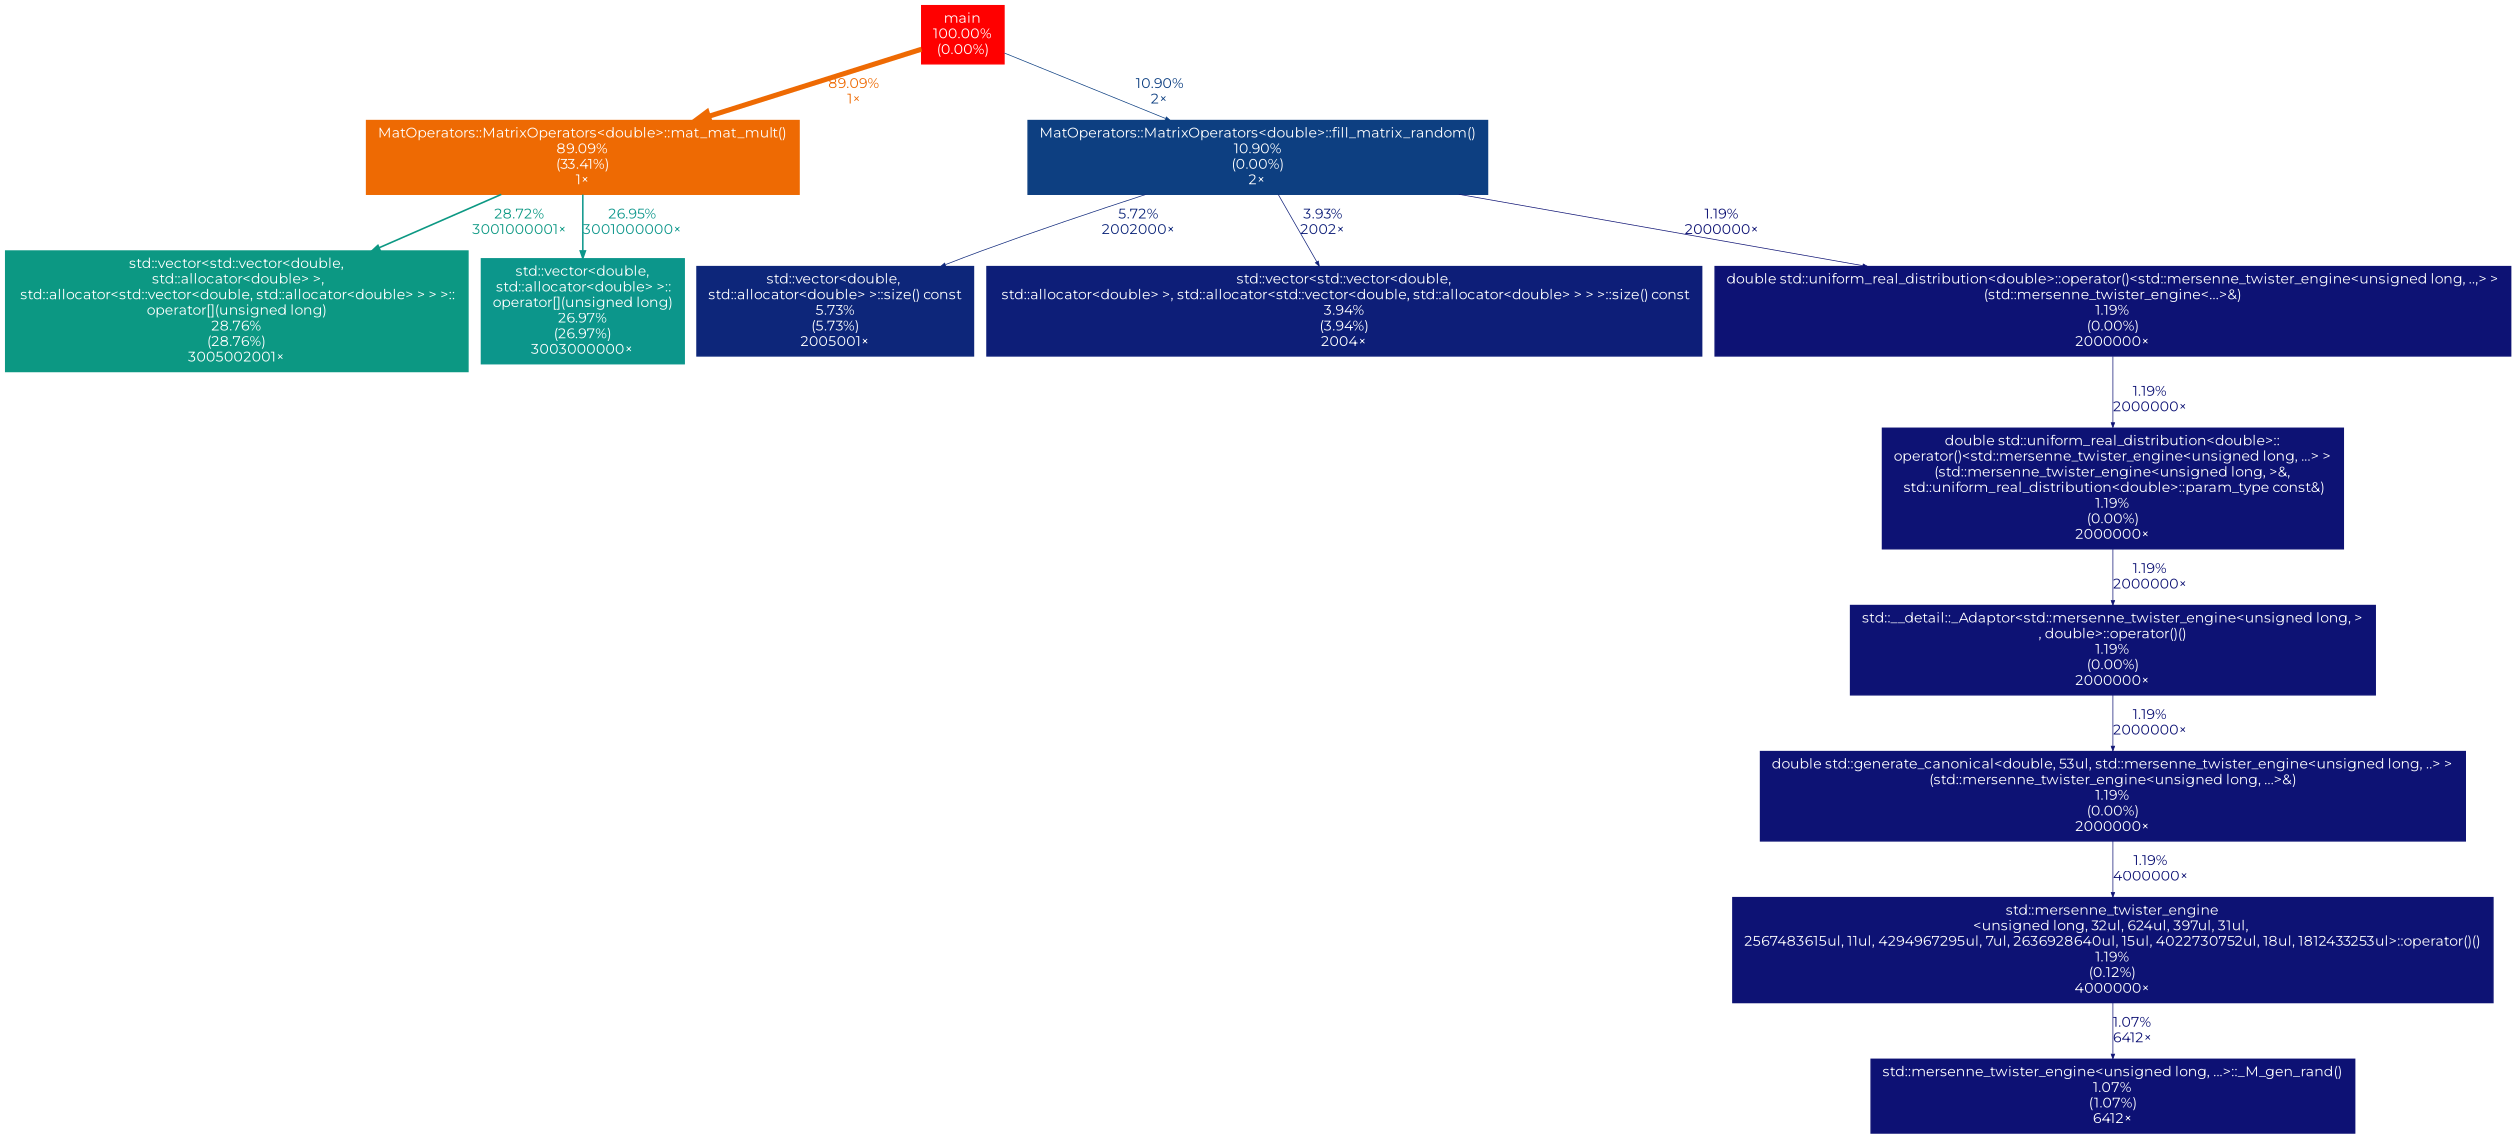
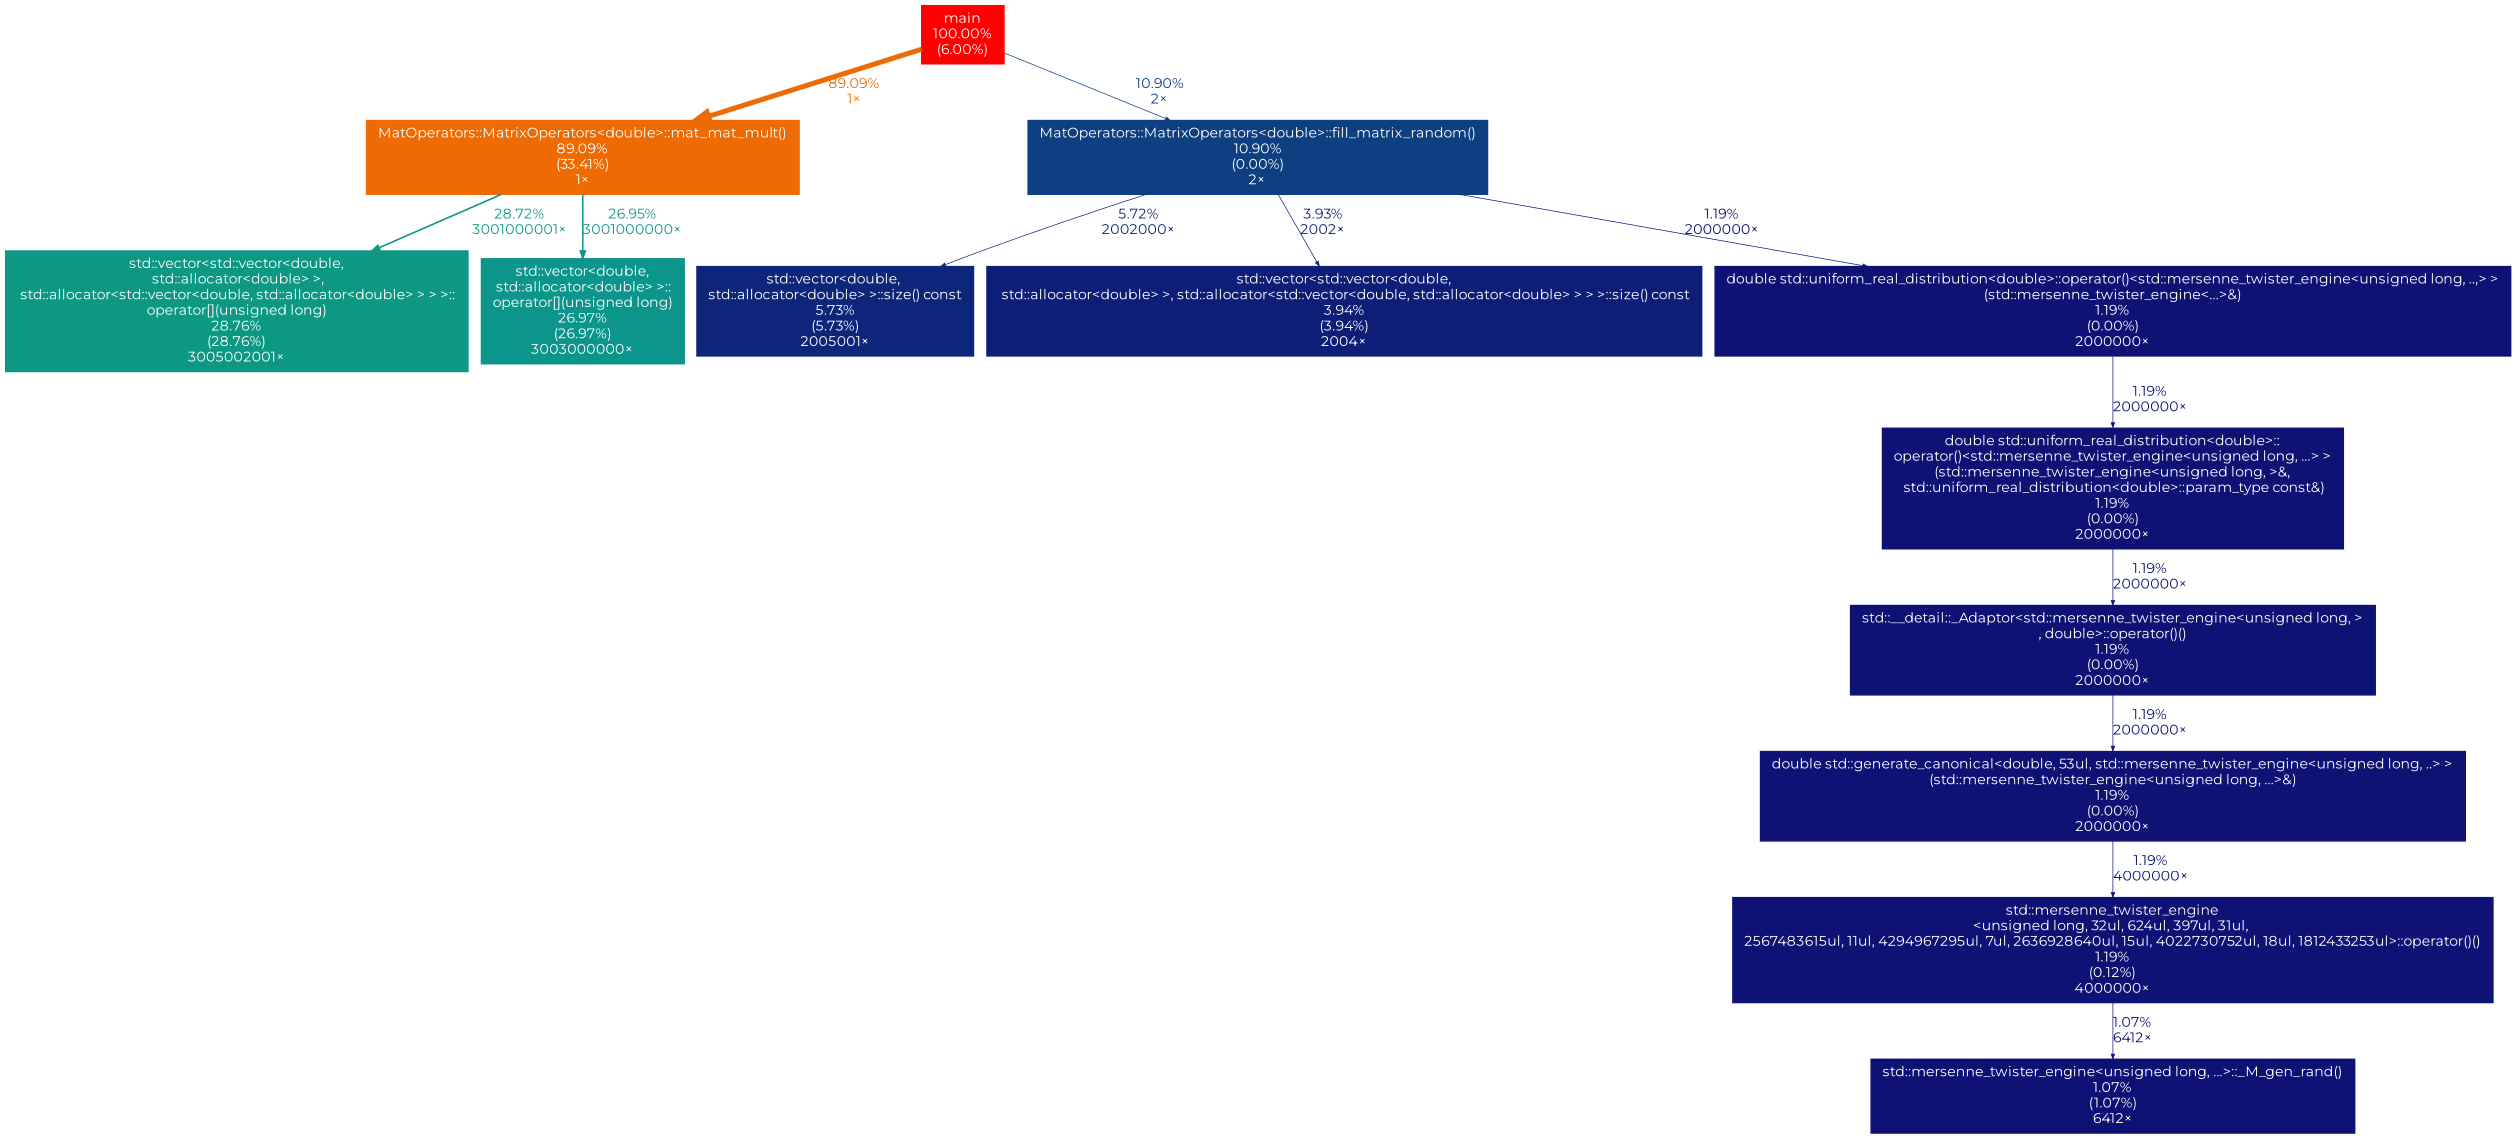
(963, 35) -> (963, 35)
